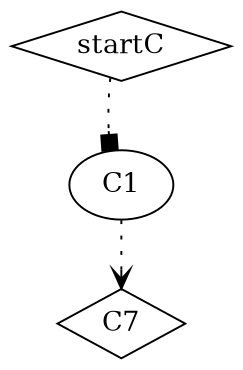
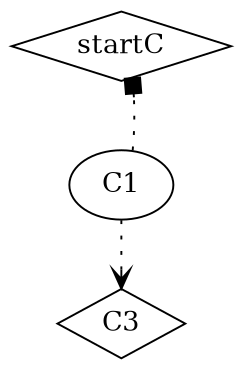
(109, 105) -> (134, 124)
(121, 324) -> (121, 324)
